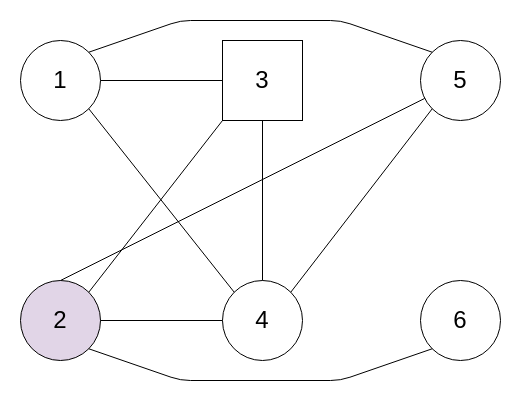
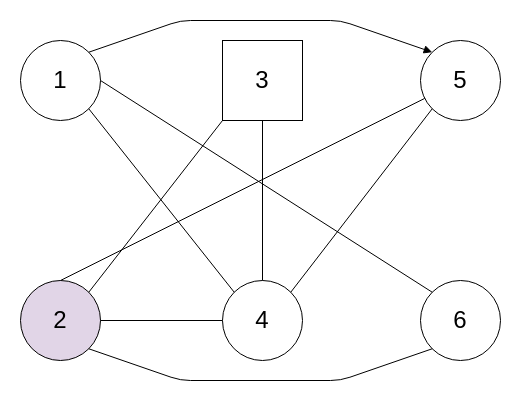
(427, 50) -> (423, 49)
(162, 81) -> (266, 186)
